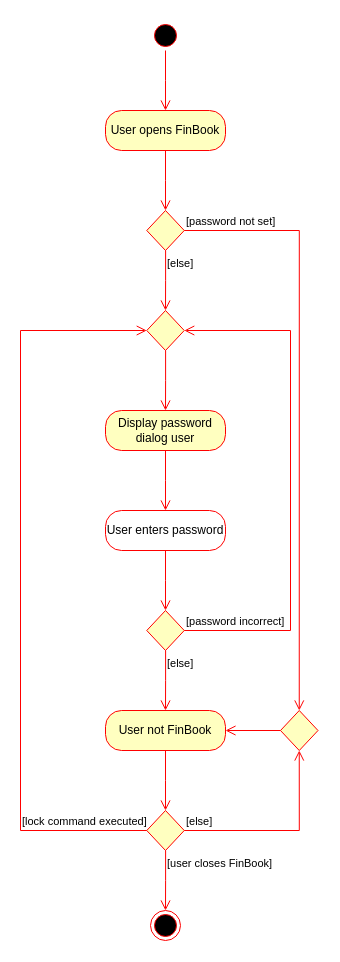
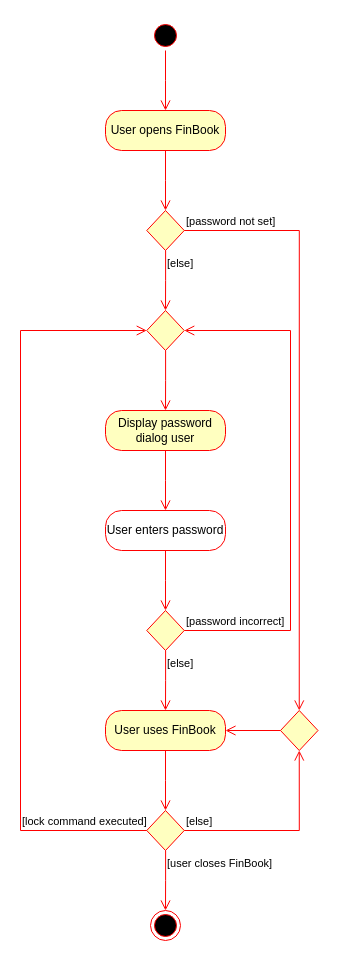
(166, 731) -> (166, 731)
